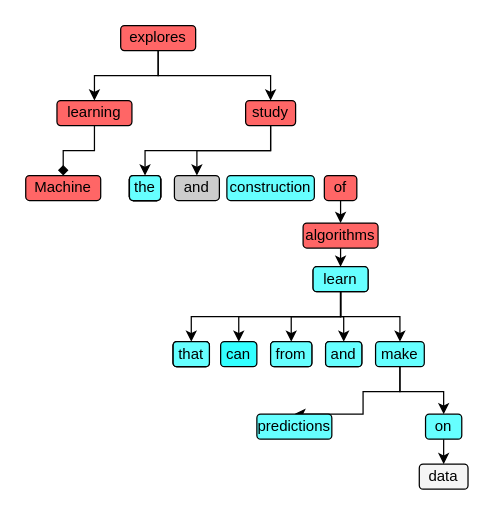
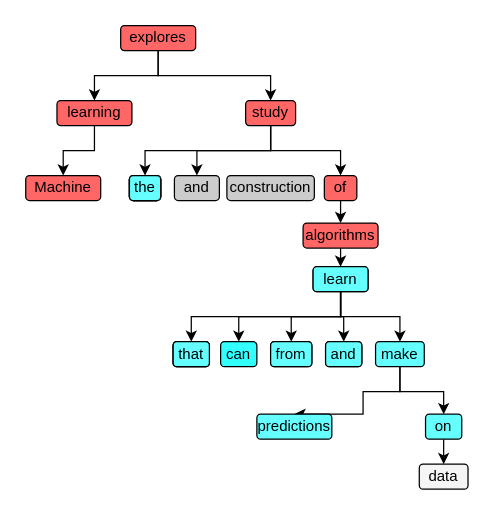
none -> (314, 151)
(63, 165) -> (63, 166)
(271, 188) -> (271, 188)
